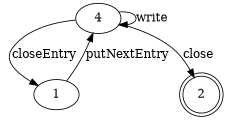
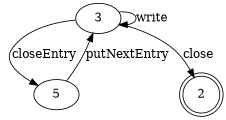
(98, 18) -> (98, 18)
(56, 95) -> (56, 95)
